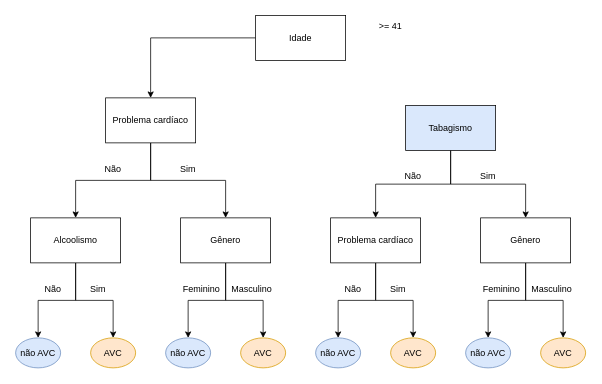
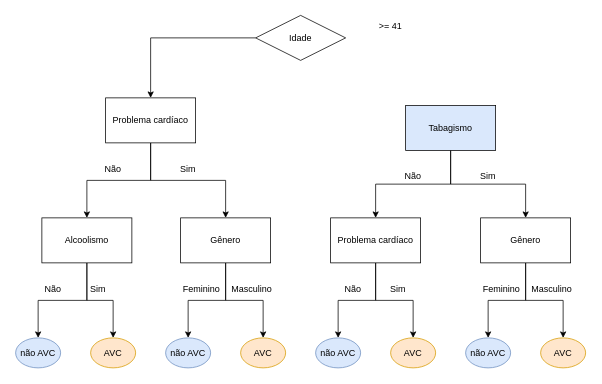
(300, 38) -> (300, 38)
(75, 240) -> (87, 240)
